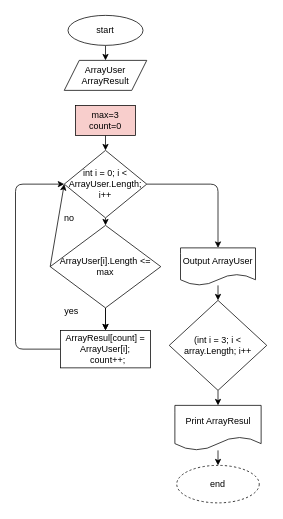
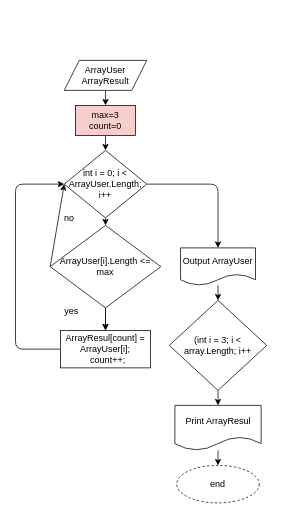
(105, 30) -> none
(105, 50) -> none
none -> (105, 95)
